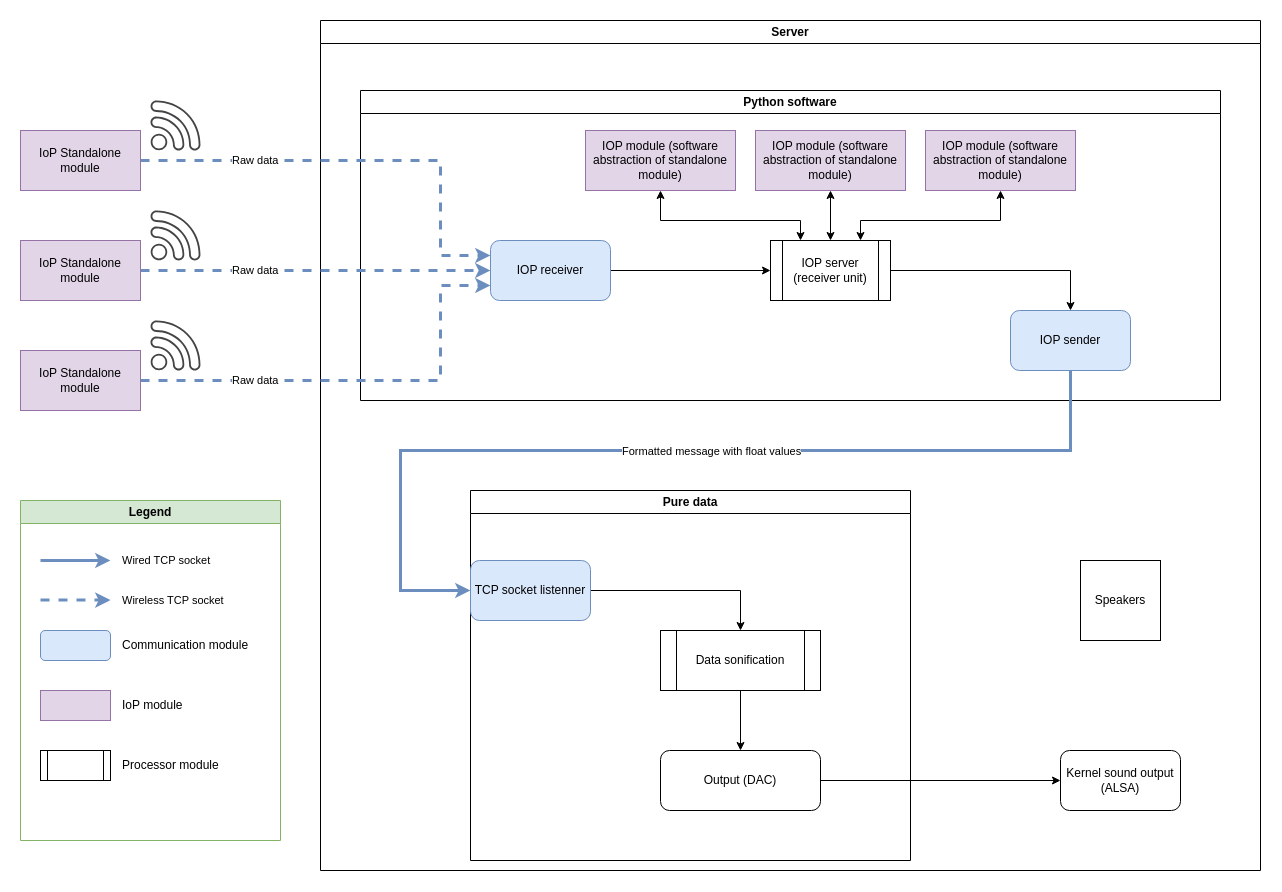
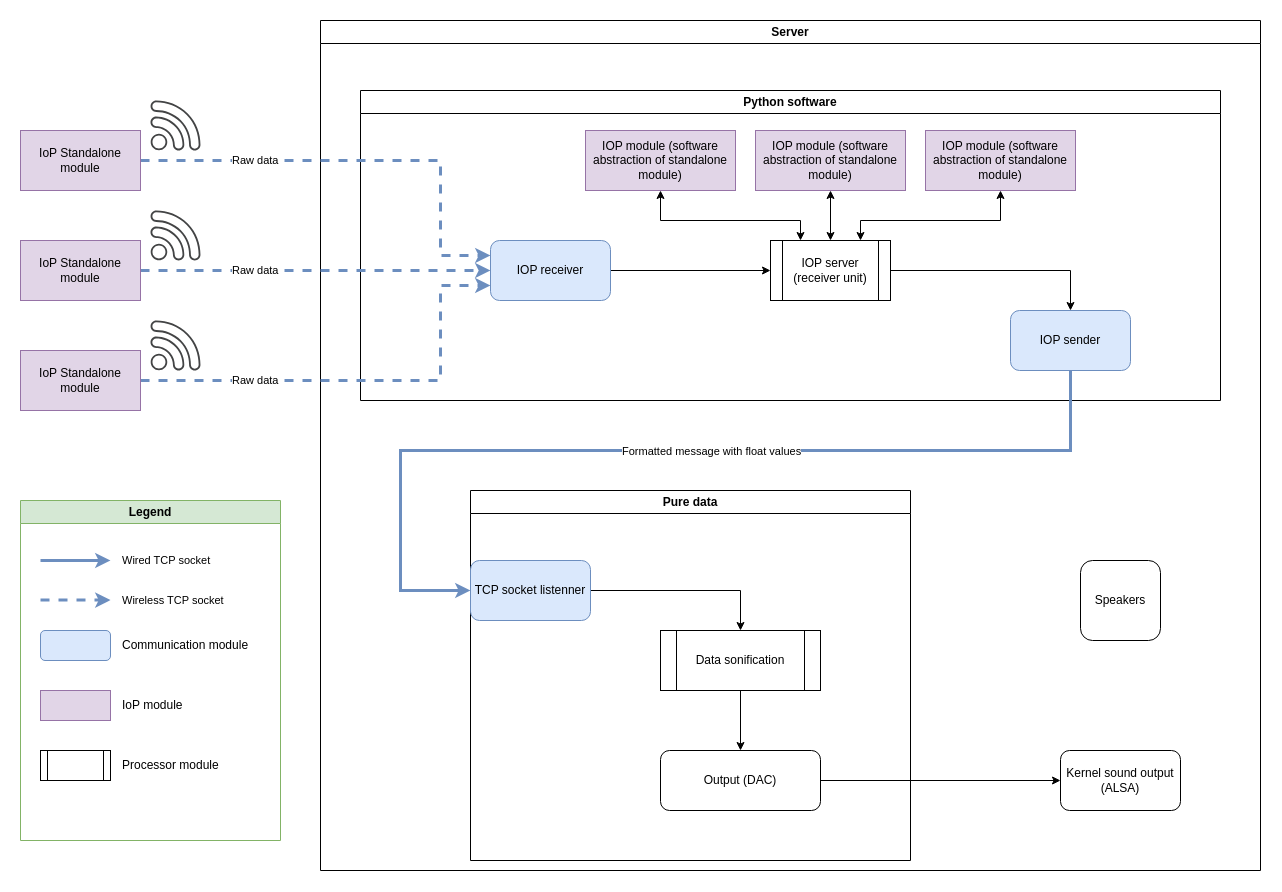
(1121, 601) -> (1121, 601)
